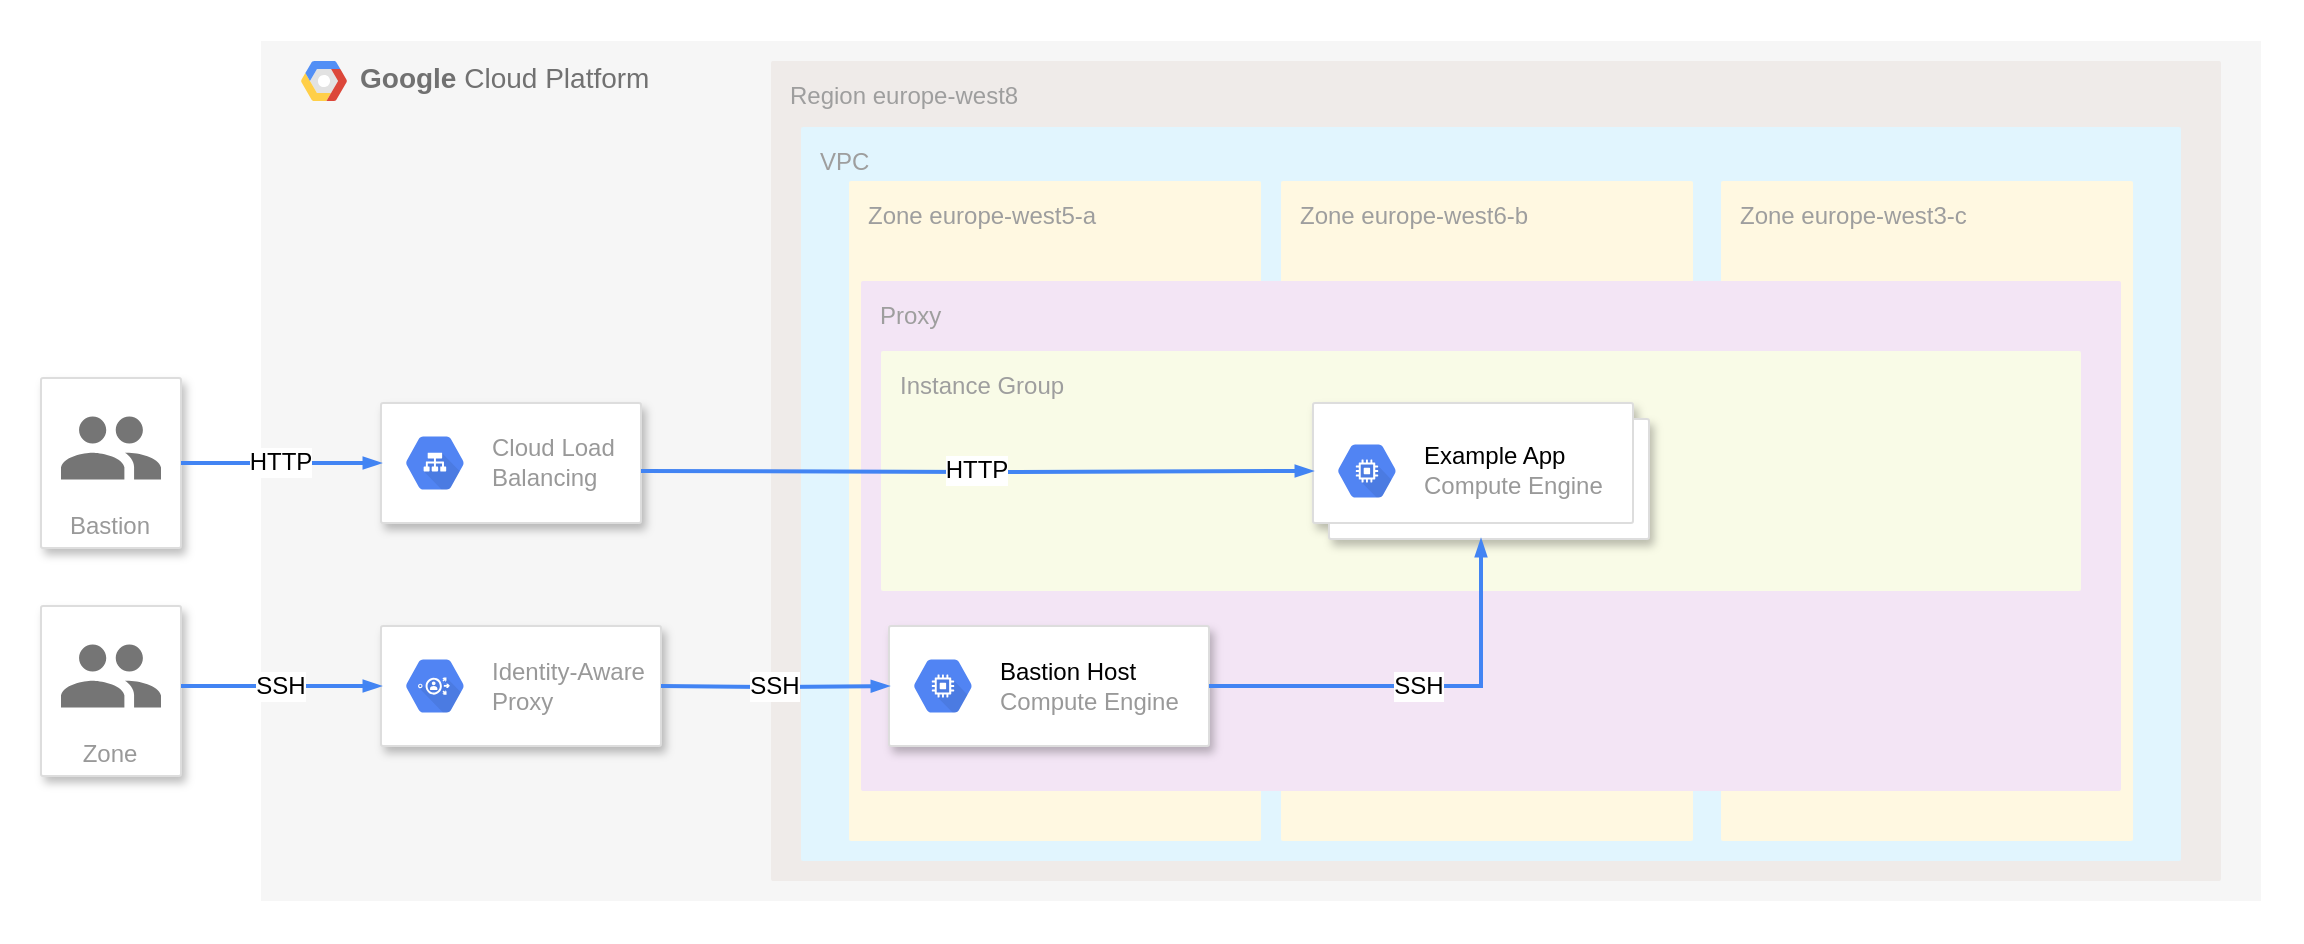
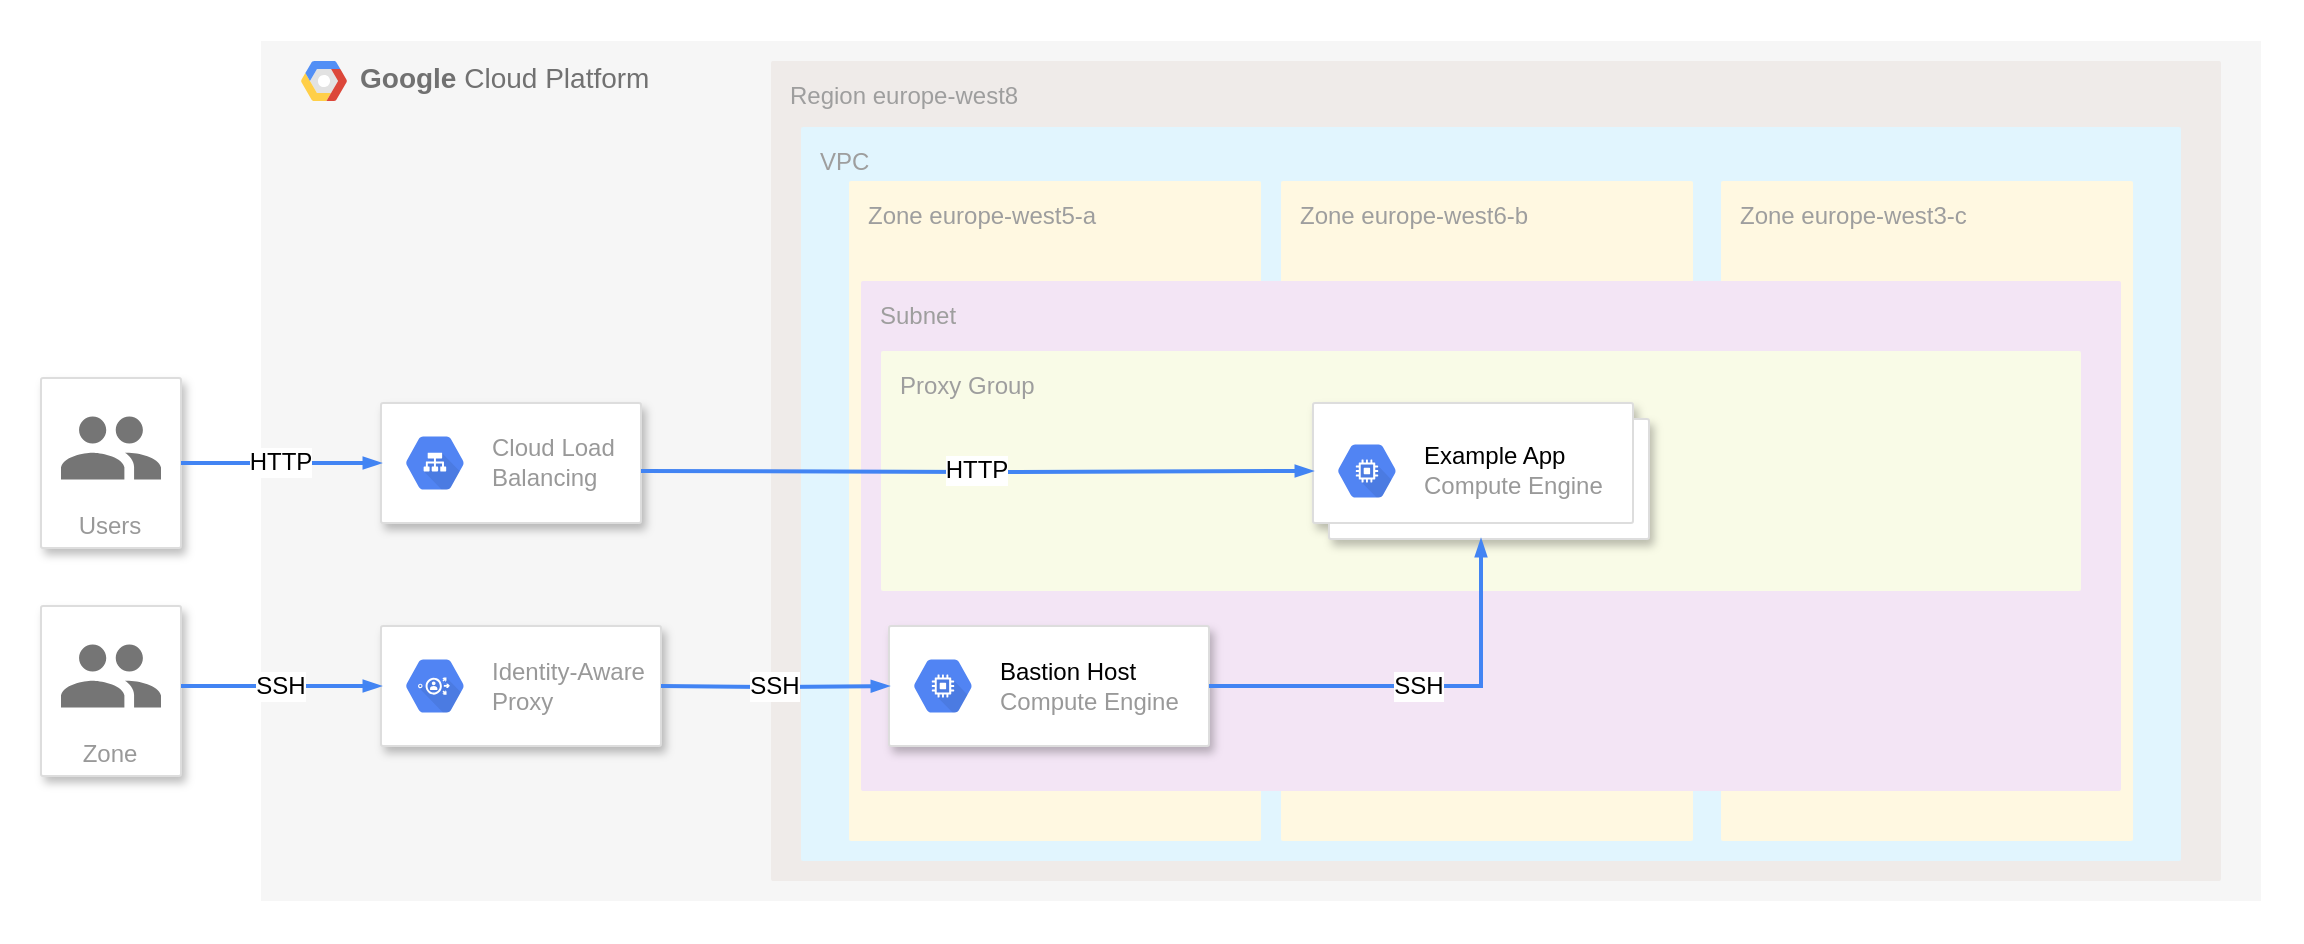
(915, 317) -> (921, 317)
(992, 387) -> (972, 387)
(111, 525) -> (111, 525)
